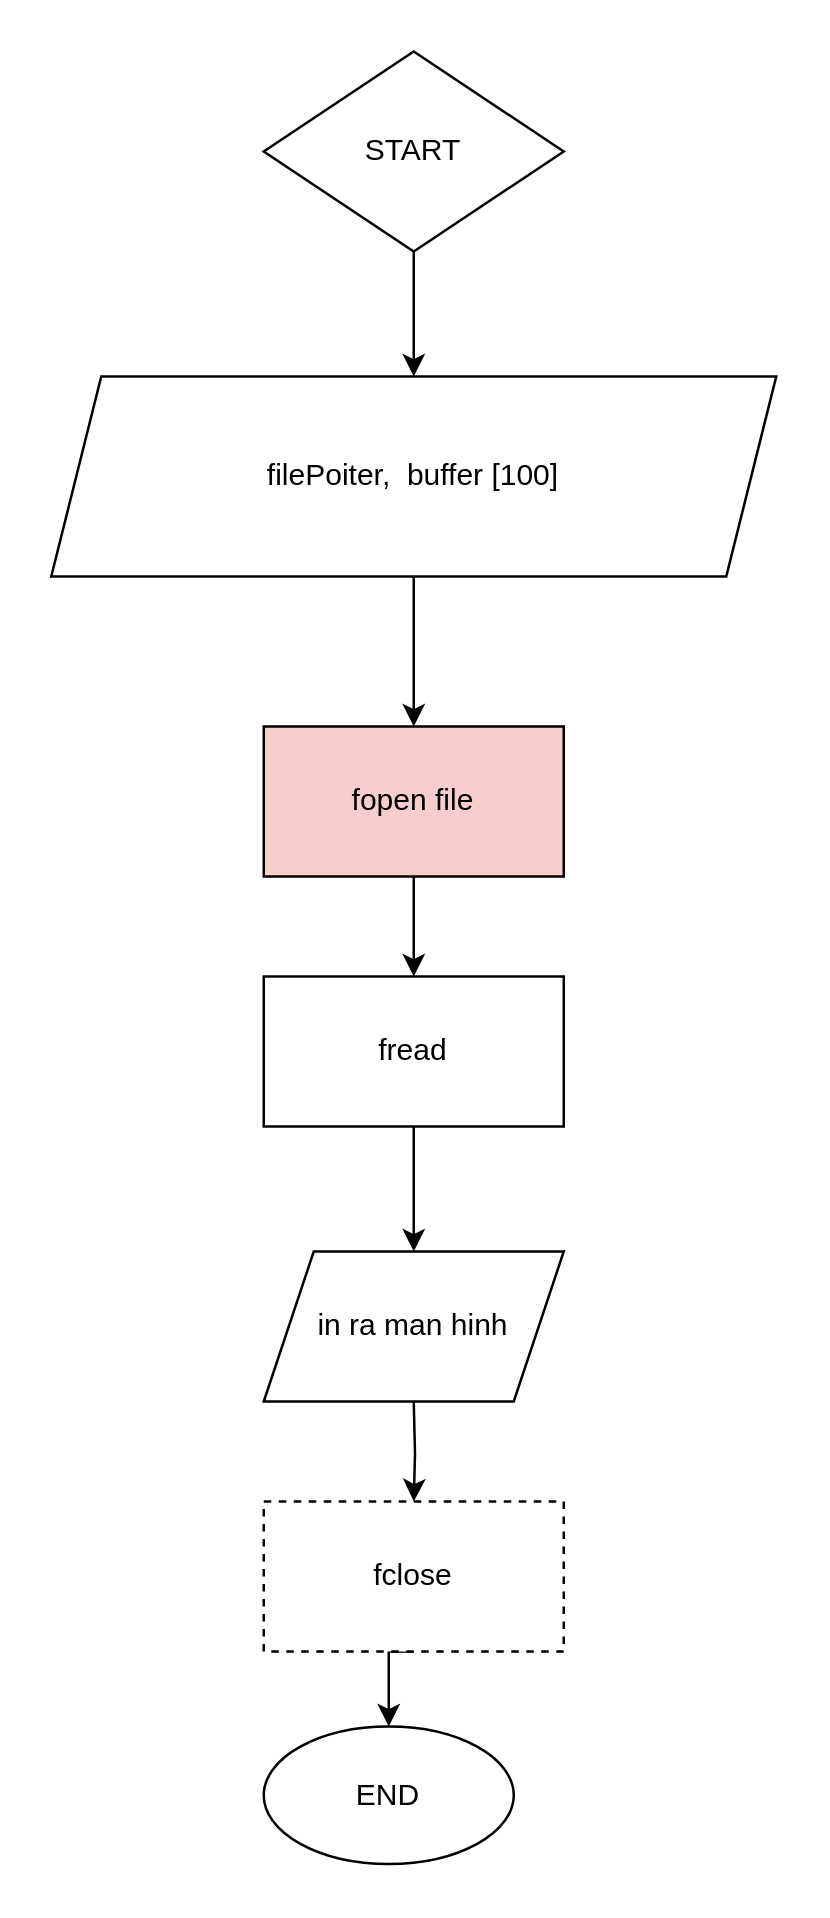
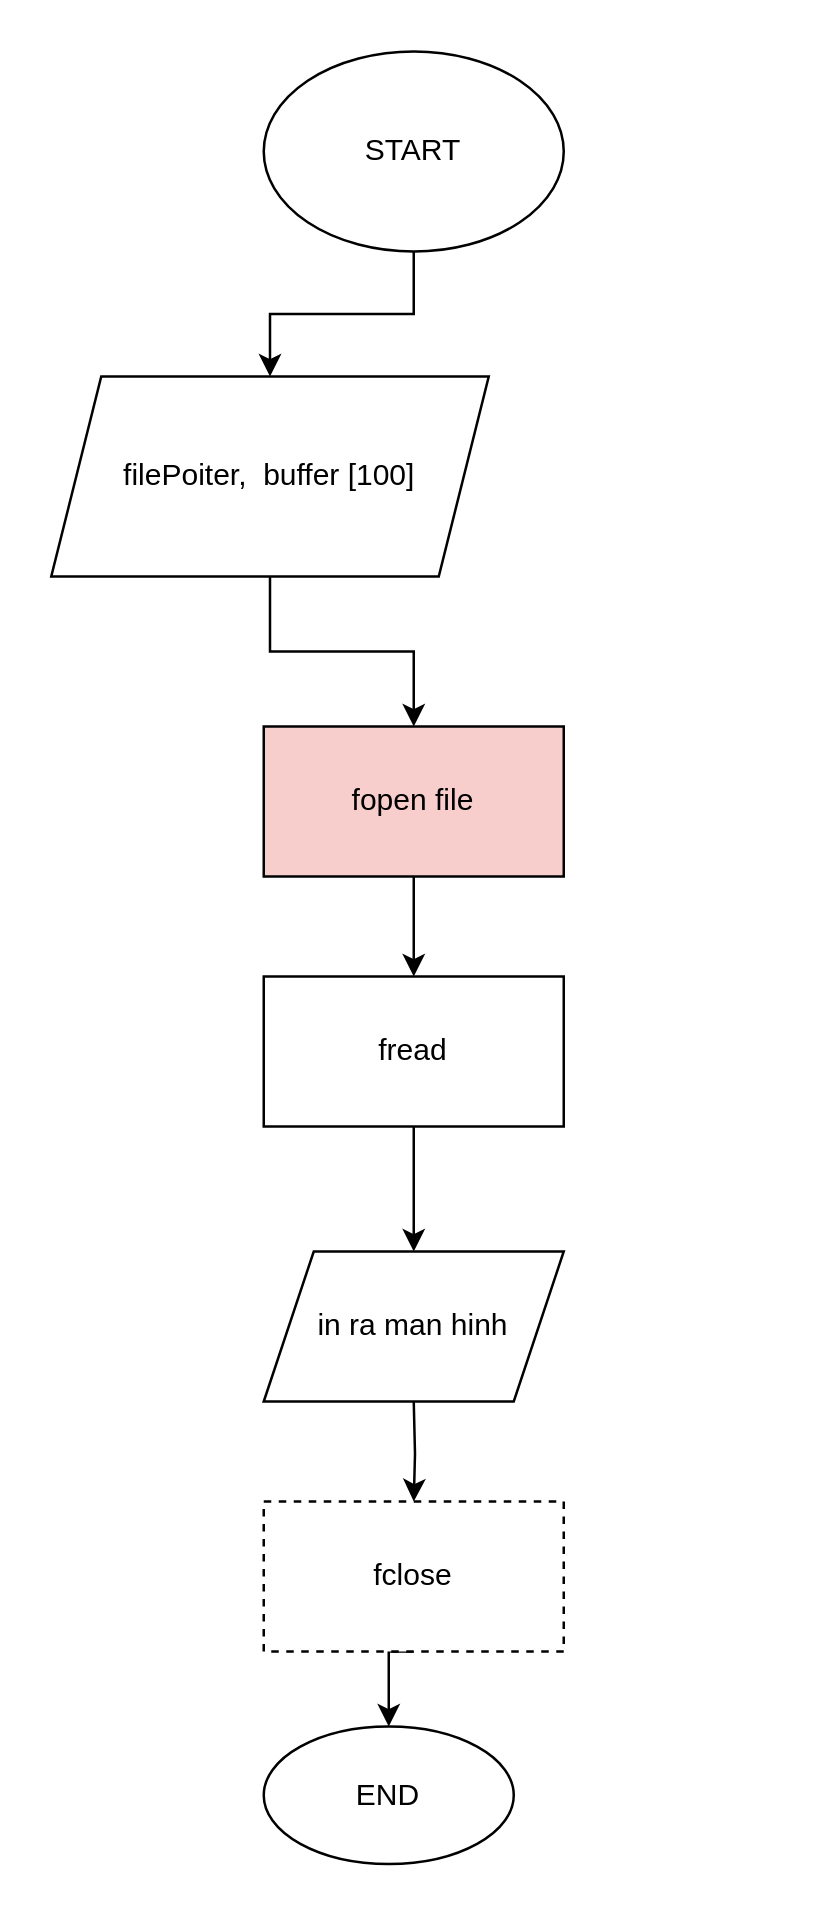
(414, 151) -> (414, 151)
(414, 476) -> (270, 476)
